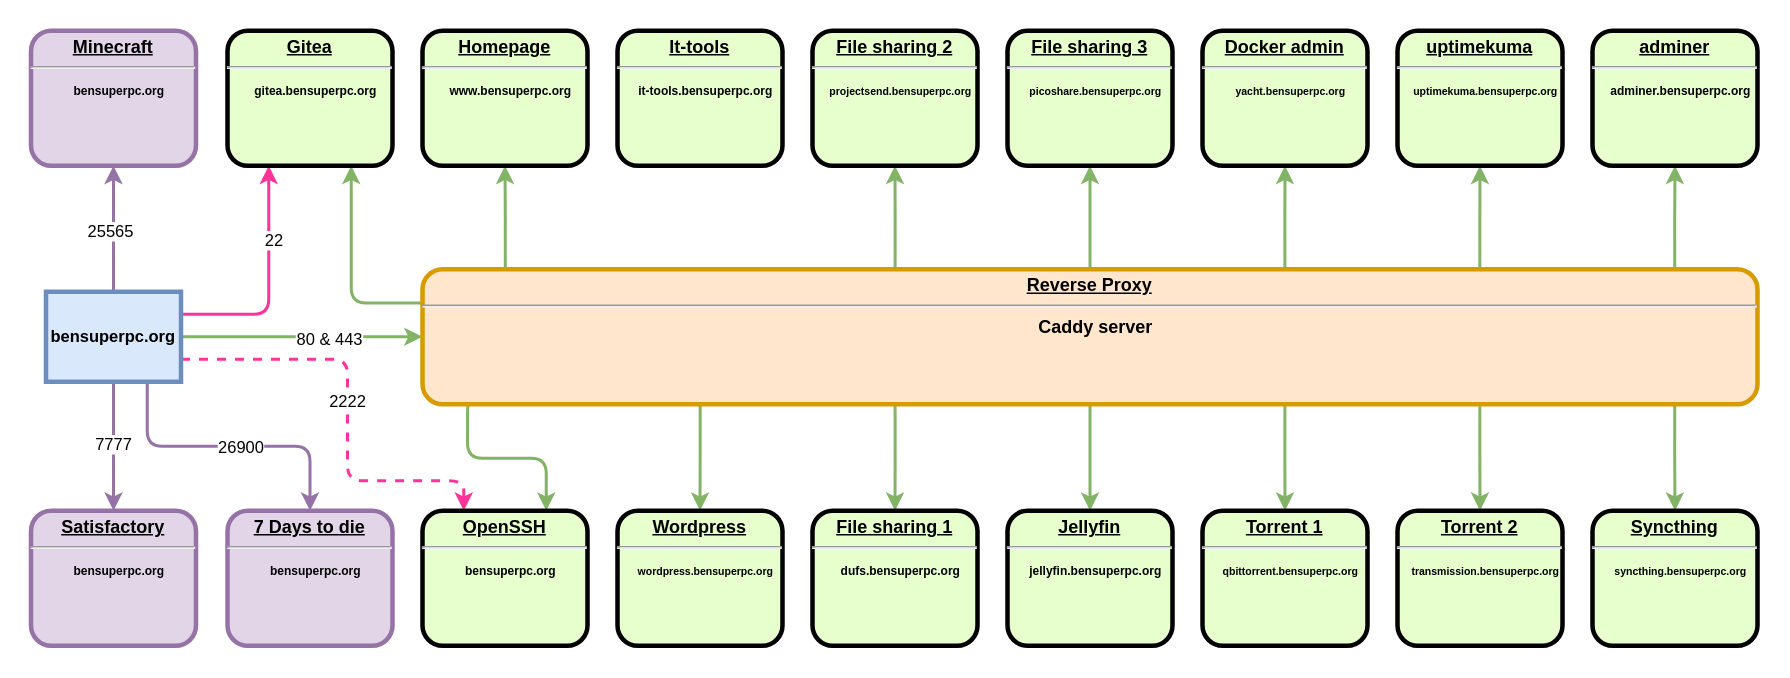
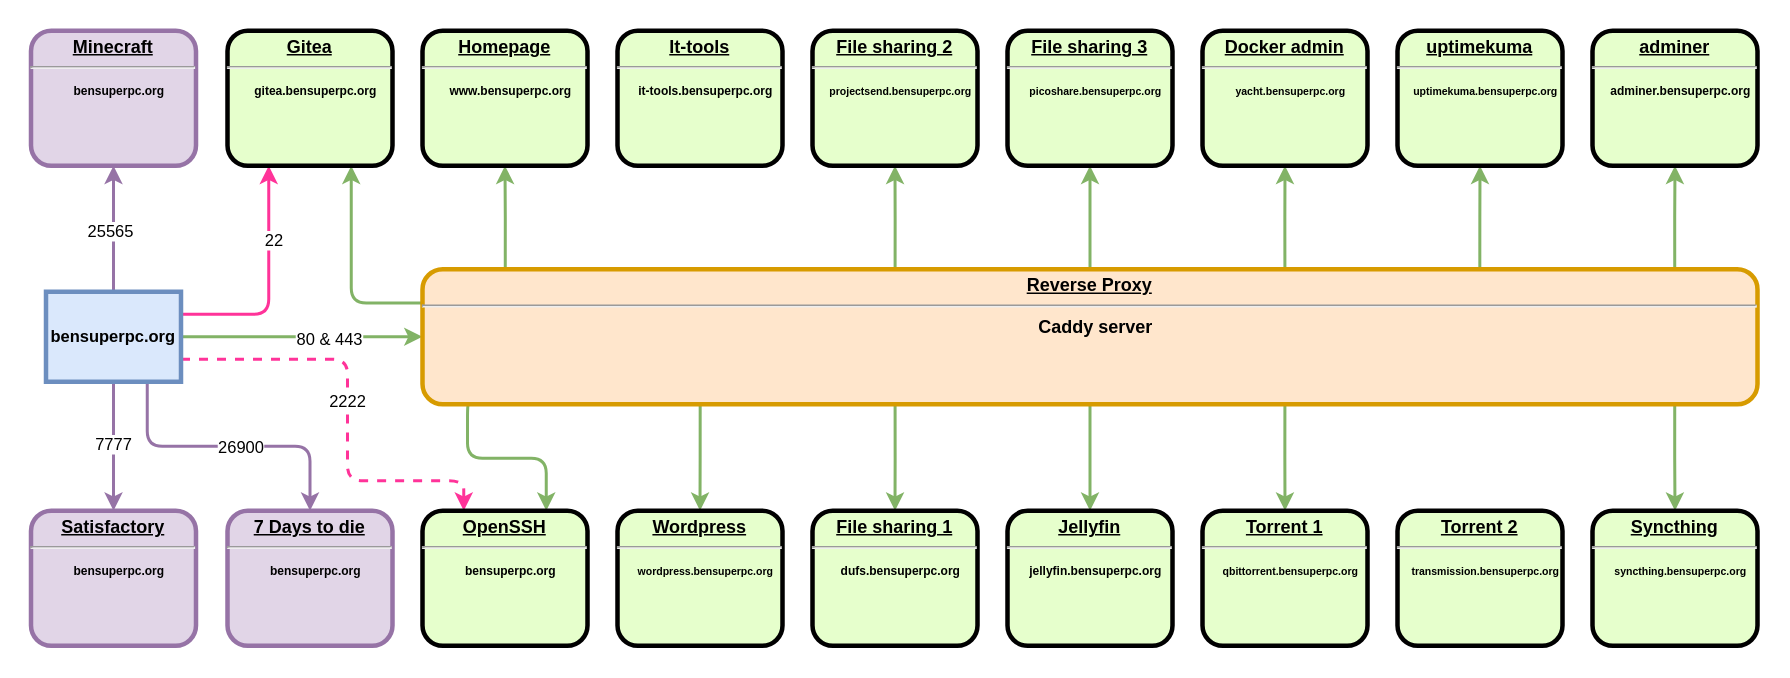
(1480, 451) -> none
